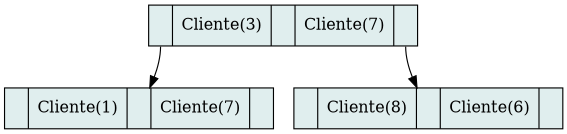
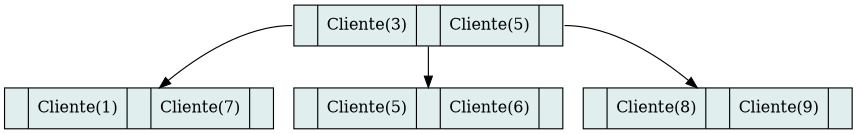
(344, 25) -> (490, 25)
none -> (428, 108)
(490, 108) -> (779, 108)
